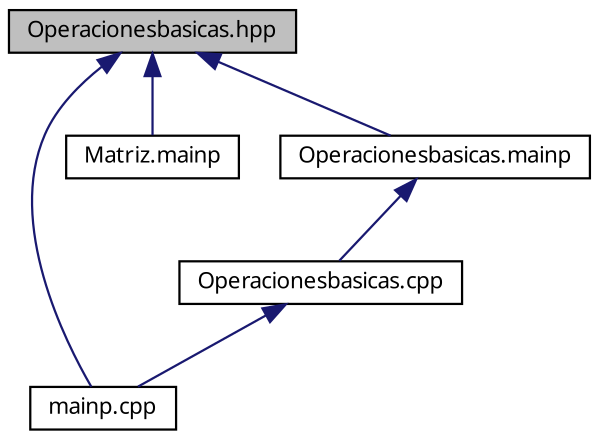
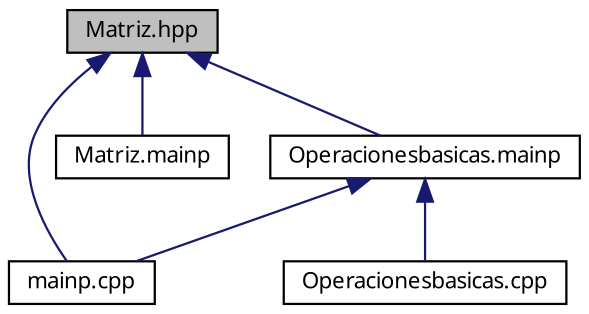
(153, 31) -> (142, 31)
(202, 351) -> (243, 224)
